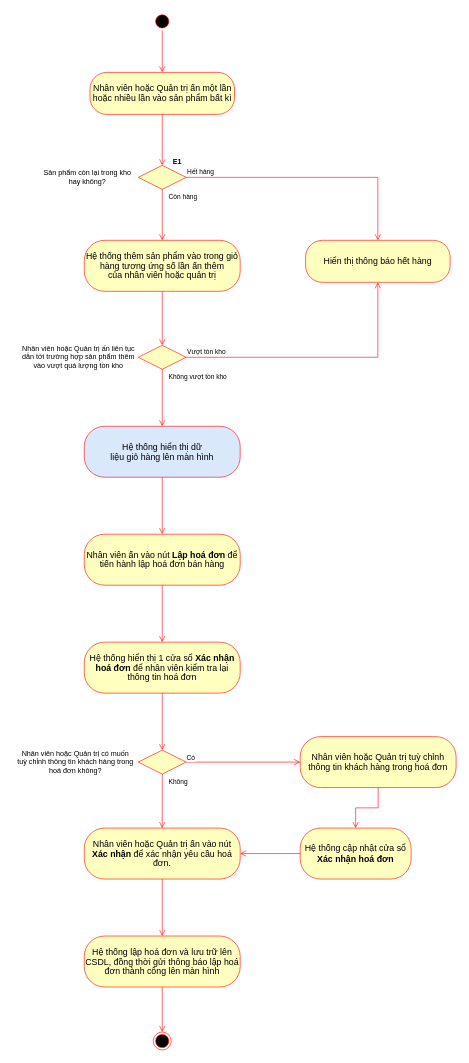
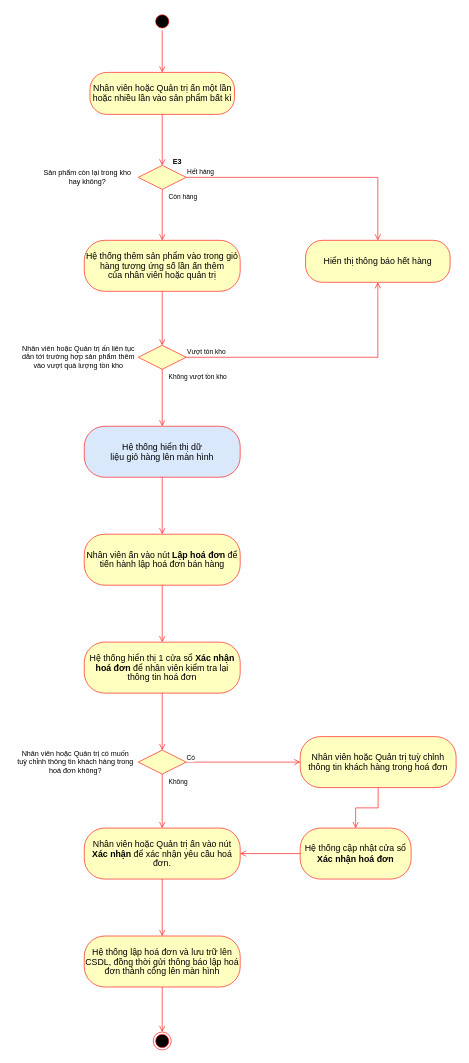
(178, 162) -> (178, 162)
